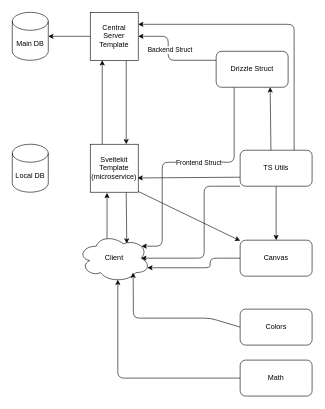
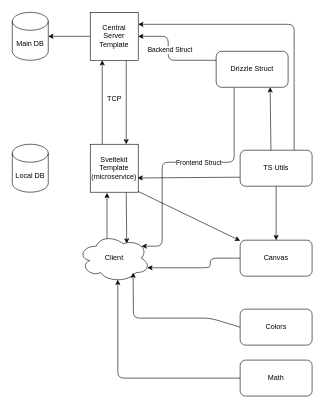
none -> (114, 99)
(206, 188) -> none
